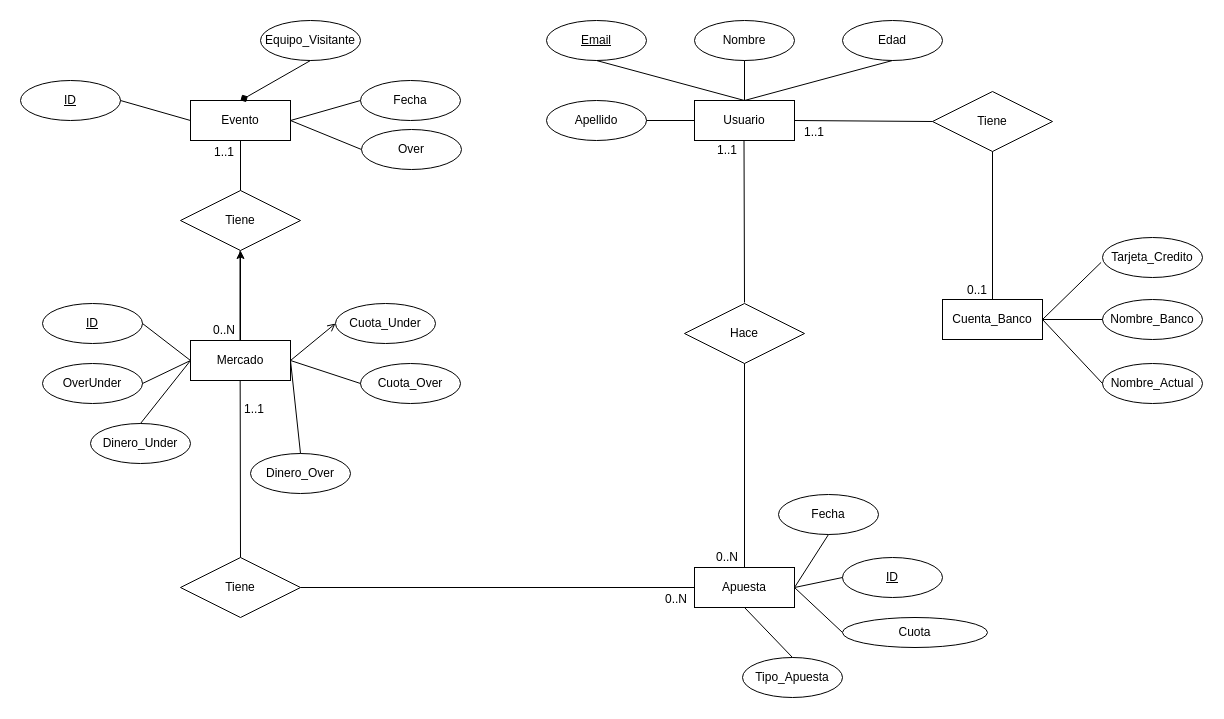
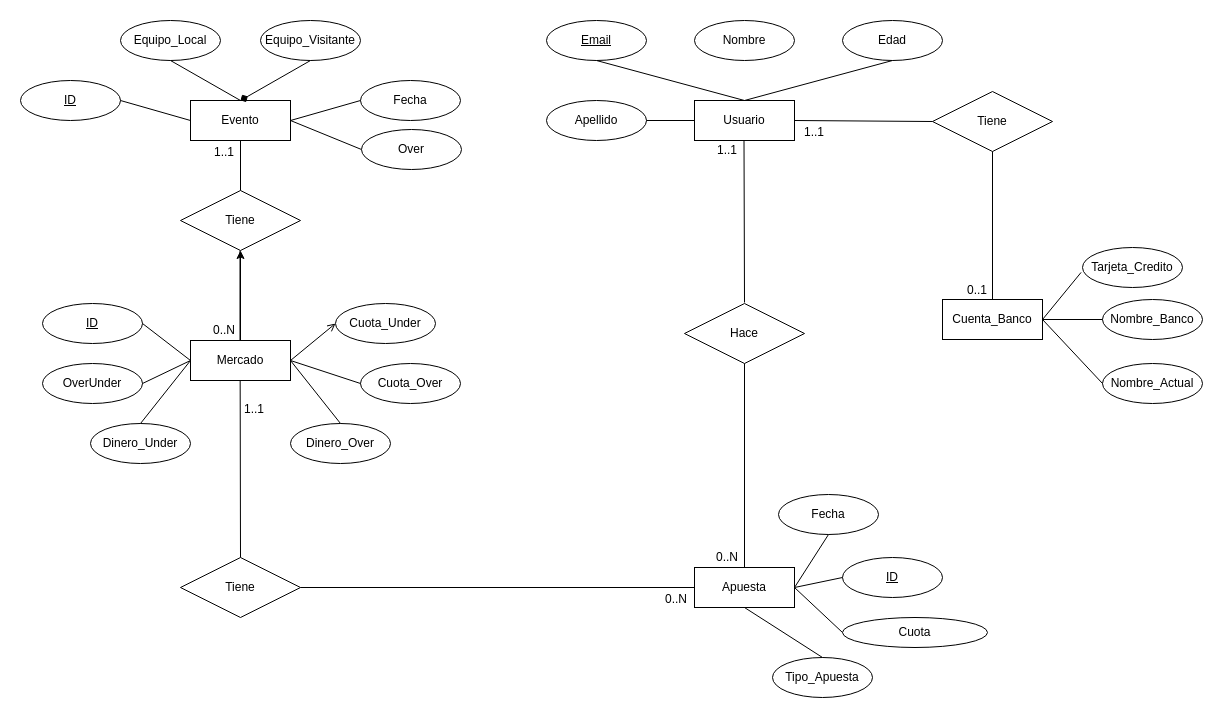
none -> (171, 41)
(745, 80) -> none
none -> (206, 81)
(1153, 258) -> (1133, 268)
(301, 474) -> (341, 444)
(793, 678) -> (823, 678)
